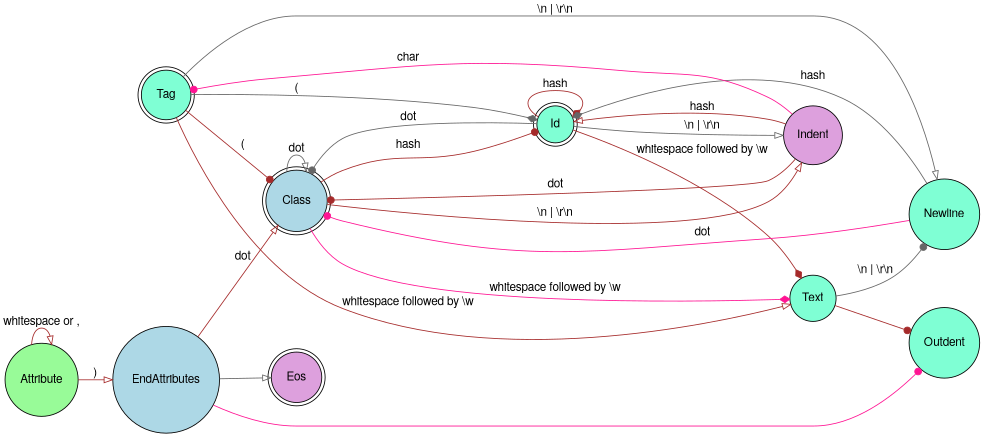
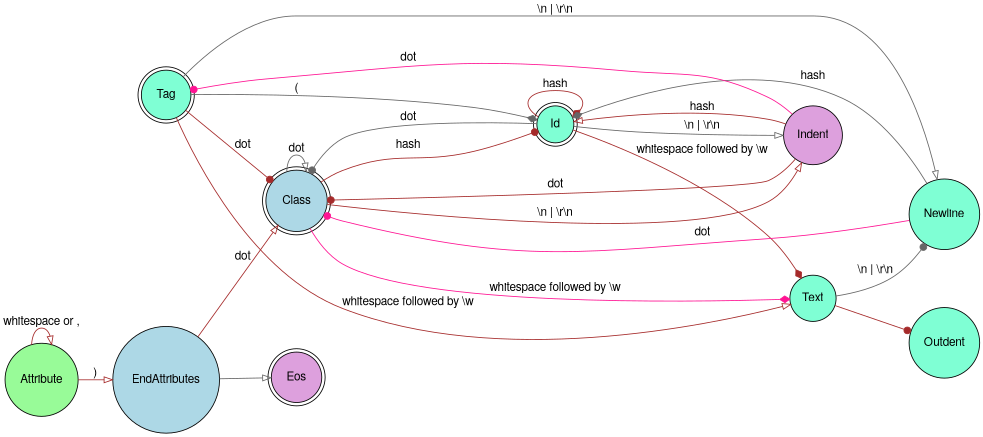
(408, 58) -> (408, 58)
(243, 145) -> (243, 145)
(571, 426) -> none
